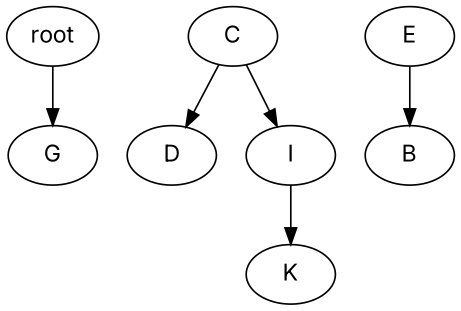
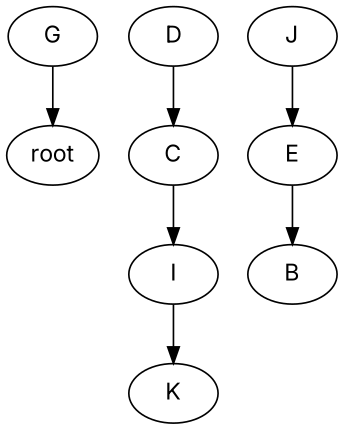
none -> (292, 36)
(53, 88) -> (53, 88)
(206, 88) -> (173, 88)
